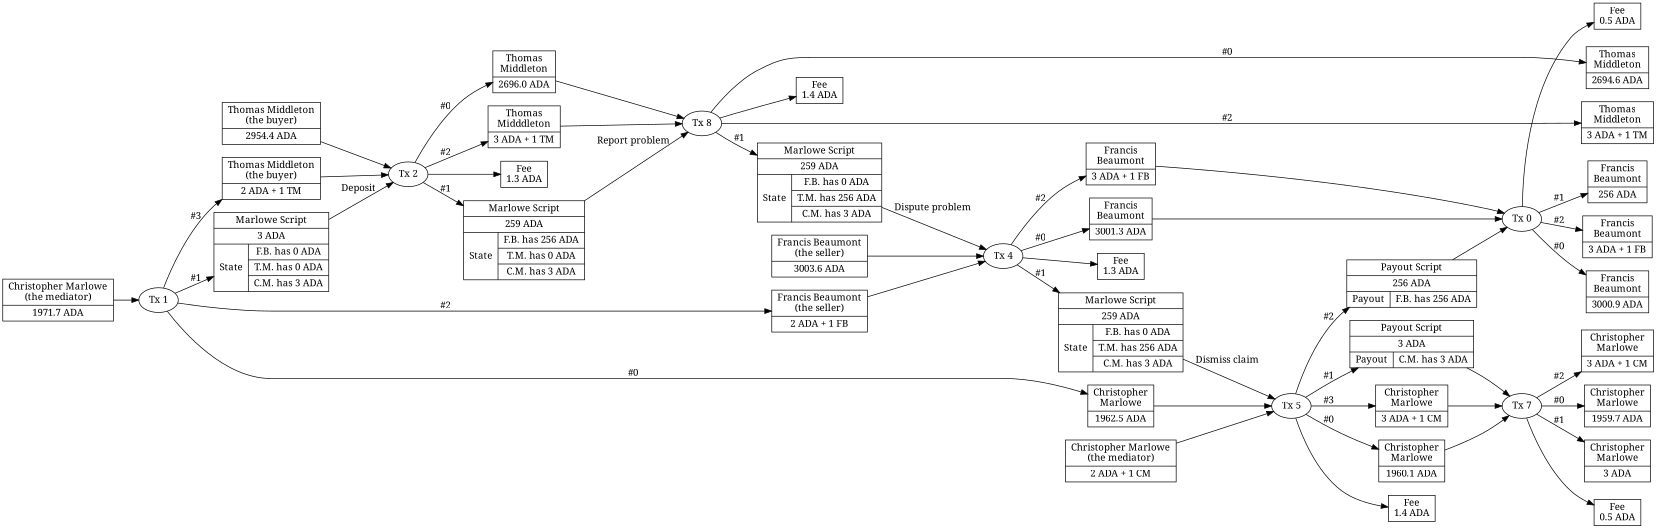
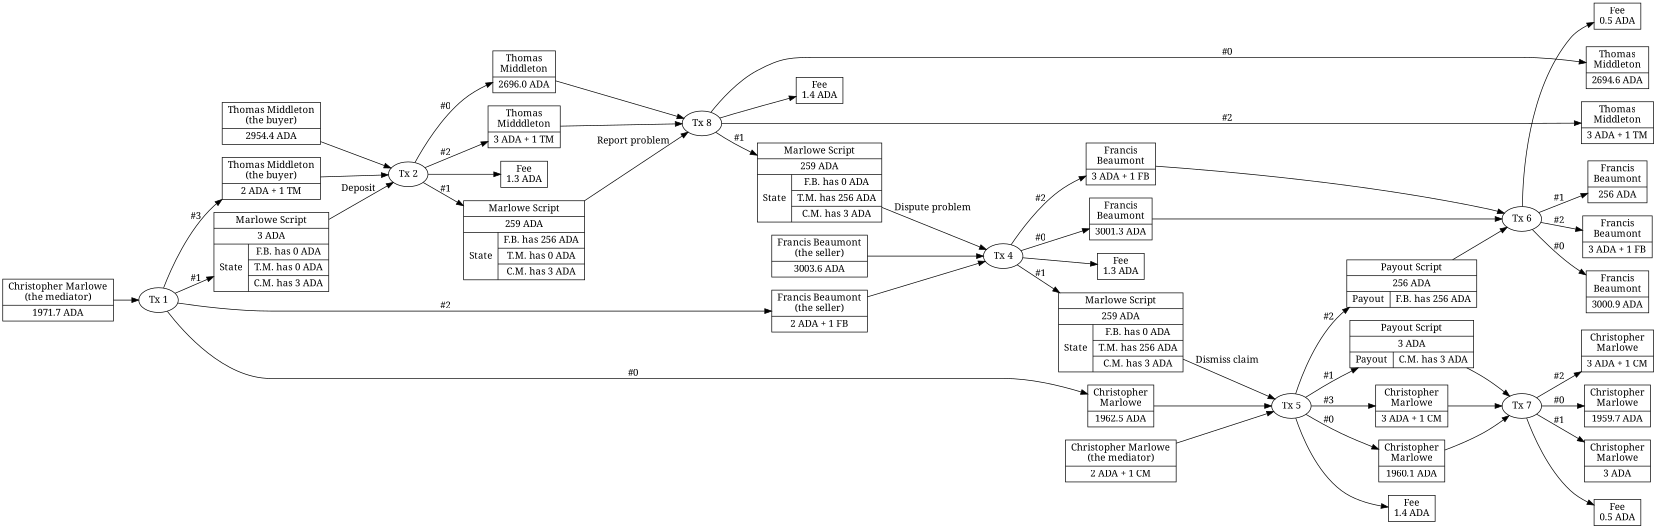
(1522, 219) -> (1522, 219)
